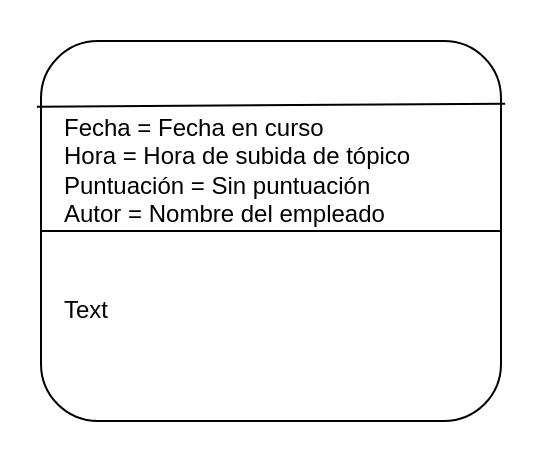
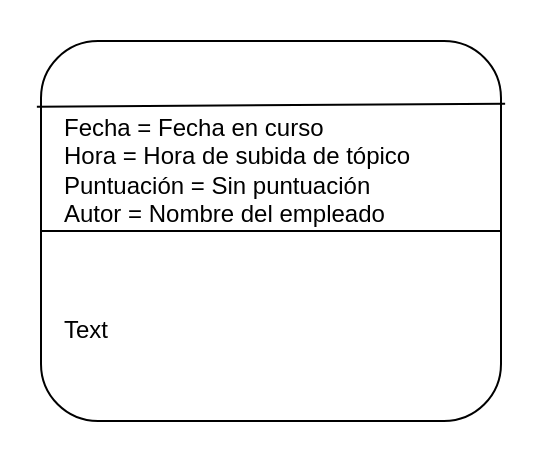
(271, 311) -> (271, 331)
